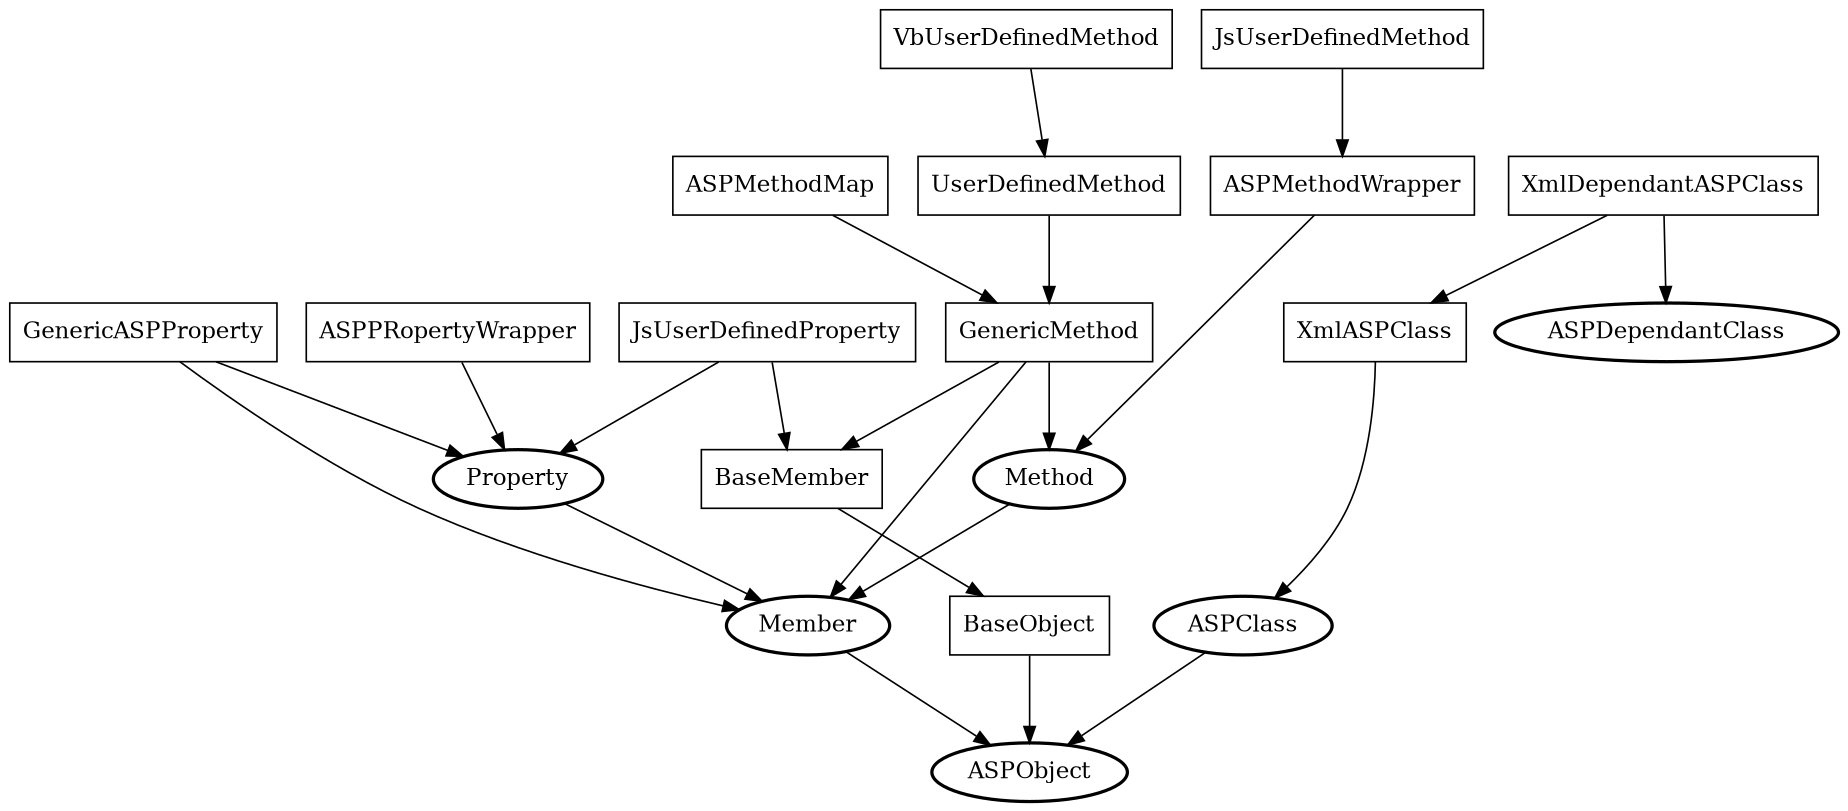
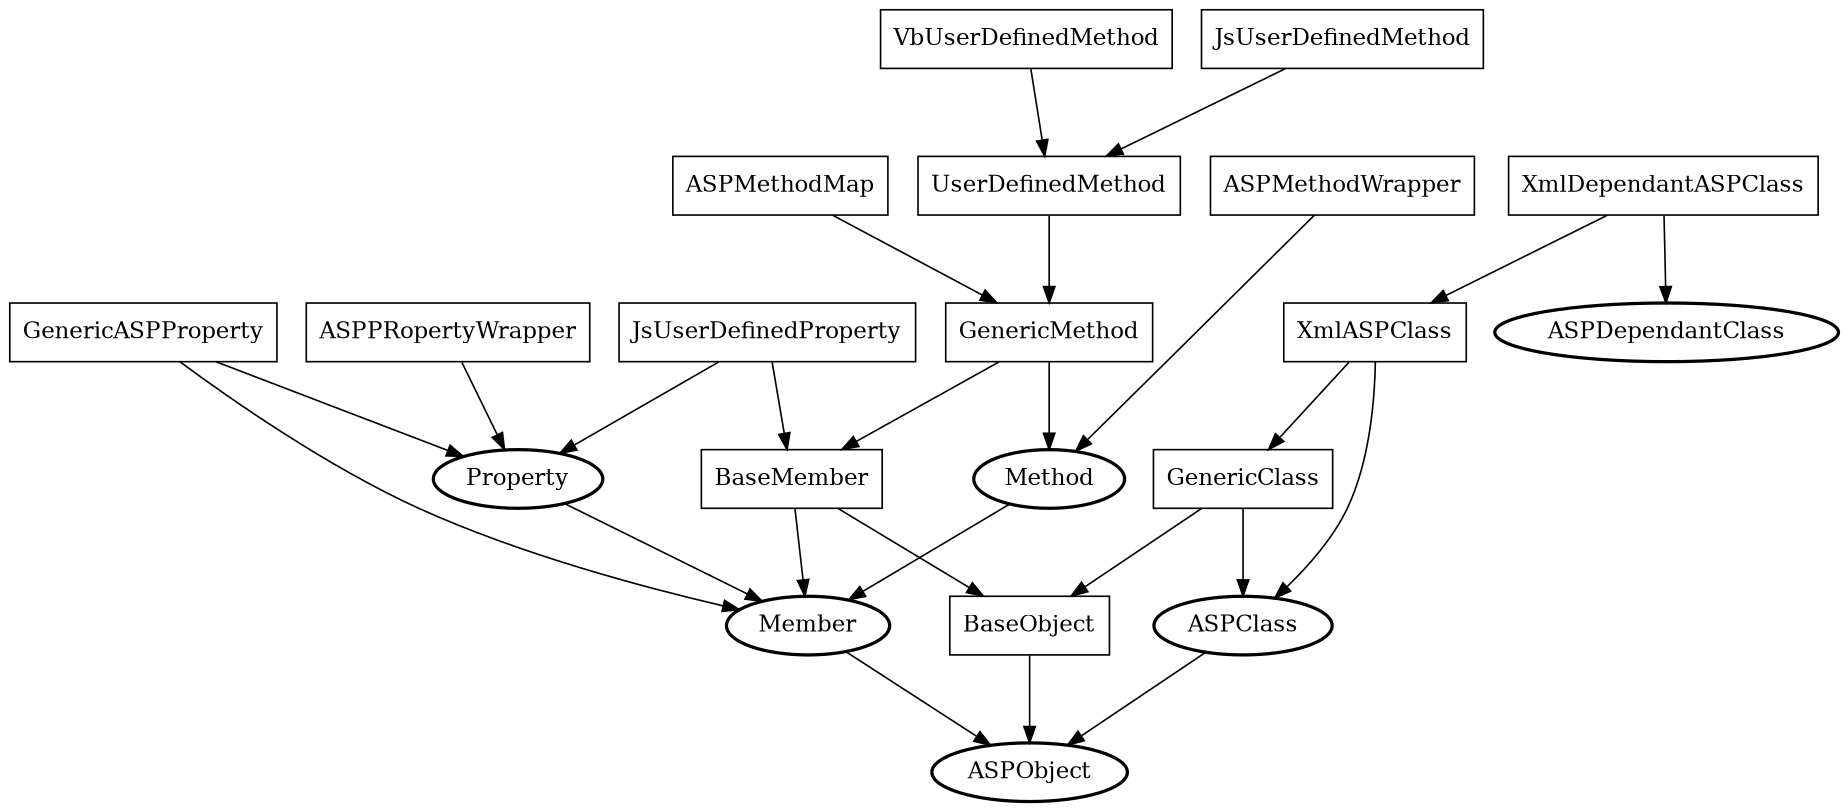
(1342, 104) -> (1203, 109)
(933, 473) -> (799, 544)
none -> (1243, 479)
